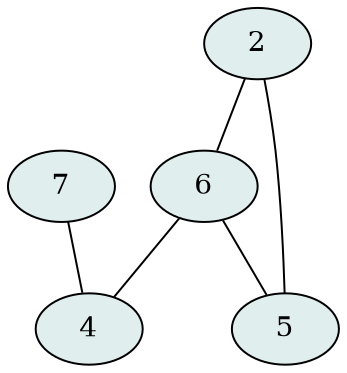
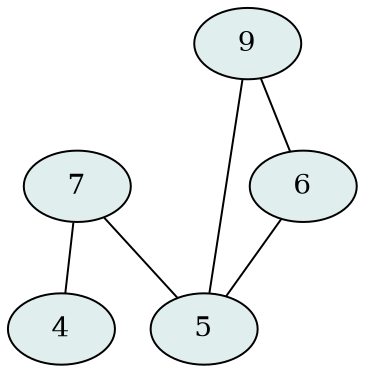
(258, 44) -> (248, 44)
none -> (141, 258)
(147, 258) -> none
